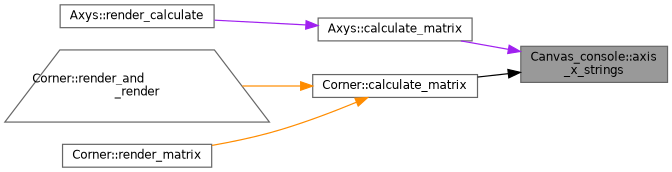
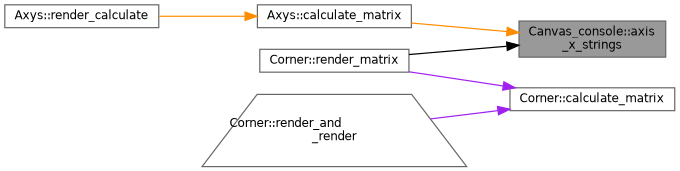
(260, 23) -> (202, 16)
(485, 45) -> (459, 27)
(493, 75) -> (458, 50)
(271, 86) -> (464, 115)
(286, 128) -> (456, 79)
